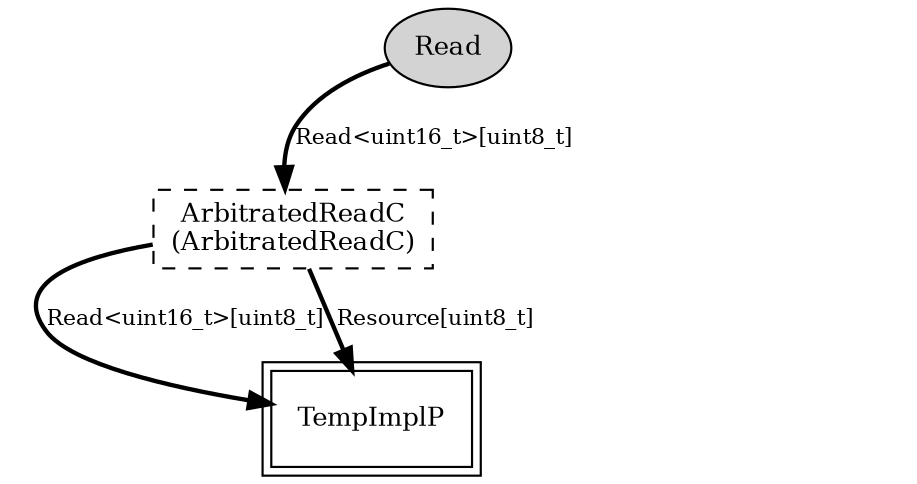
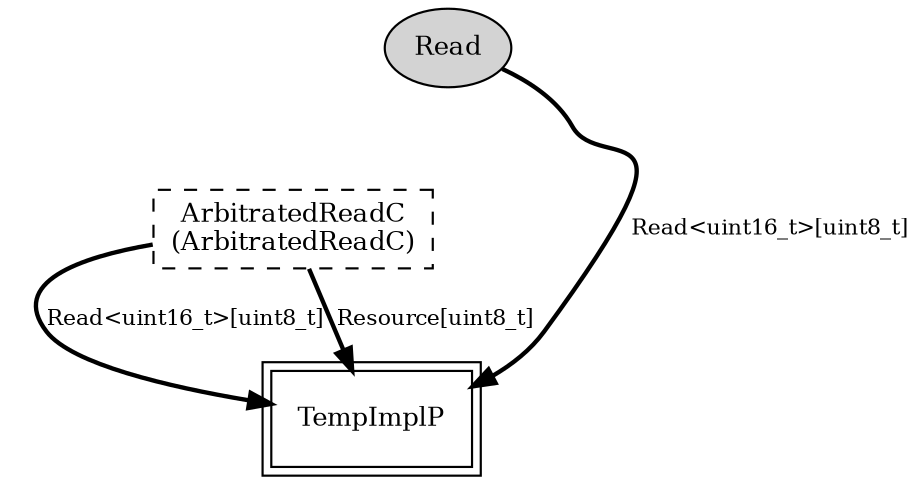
(320, 99) -> (624, 209)
